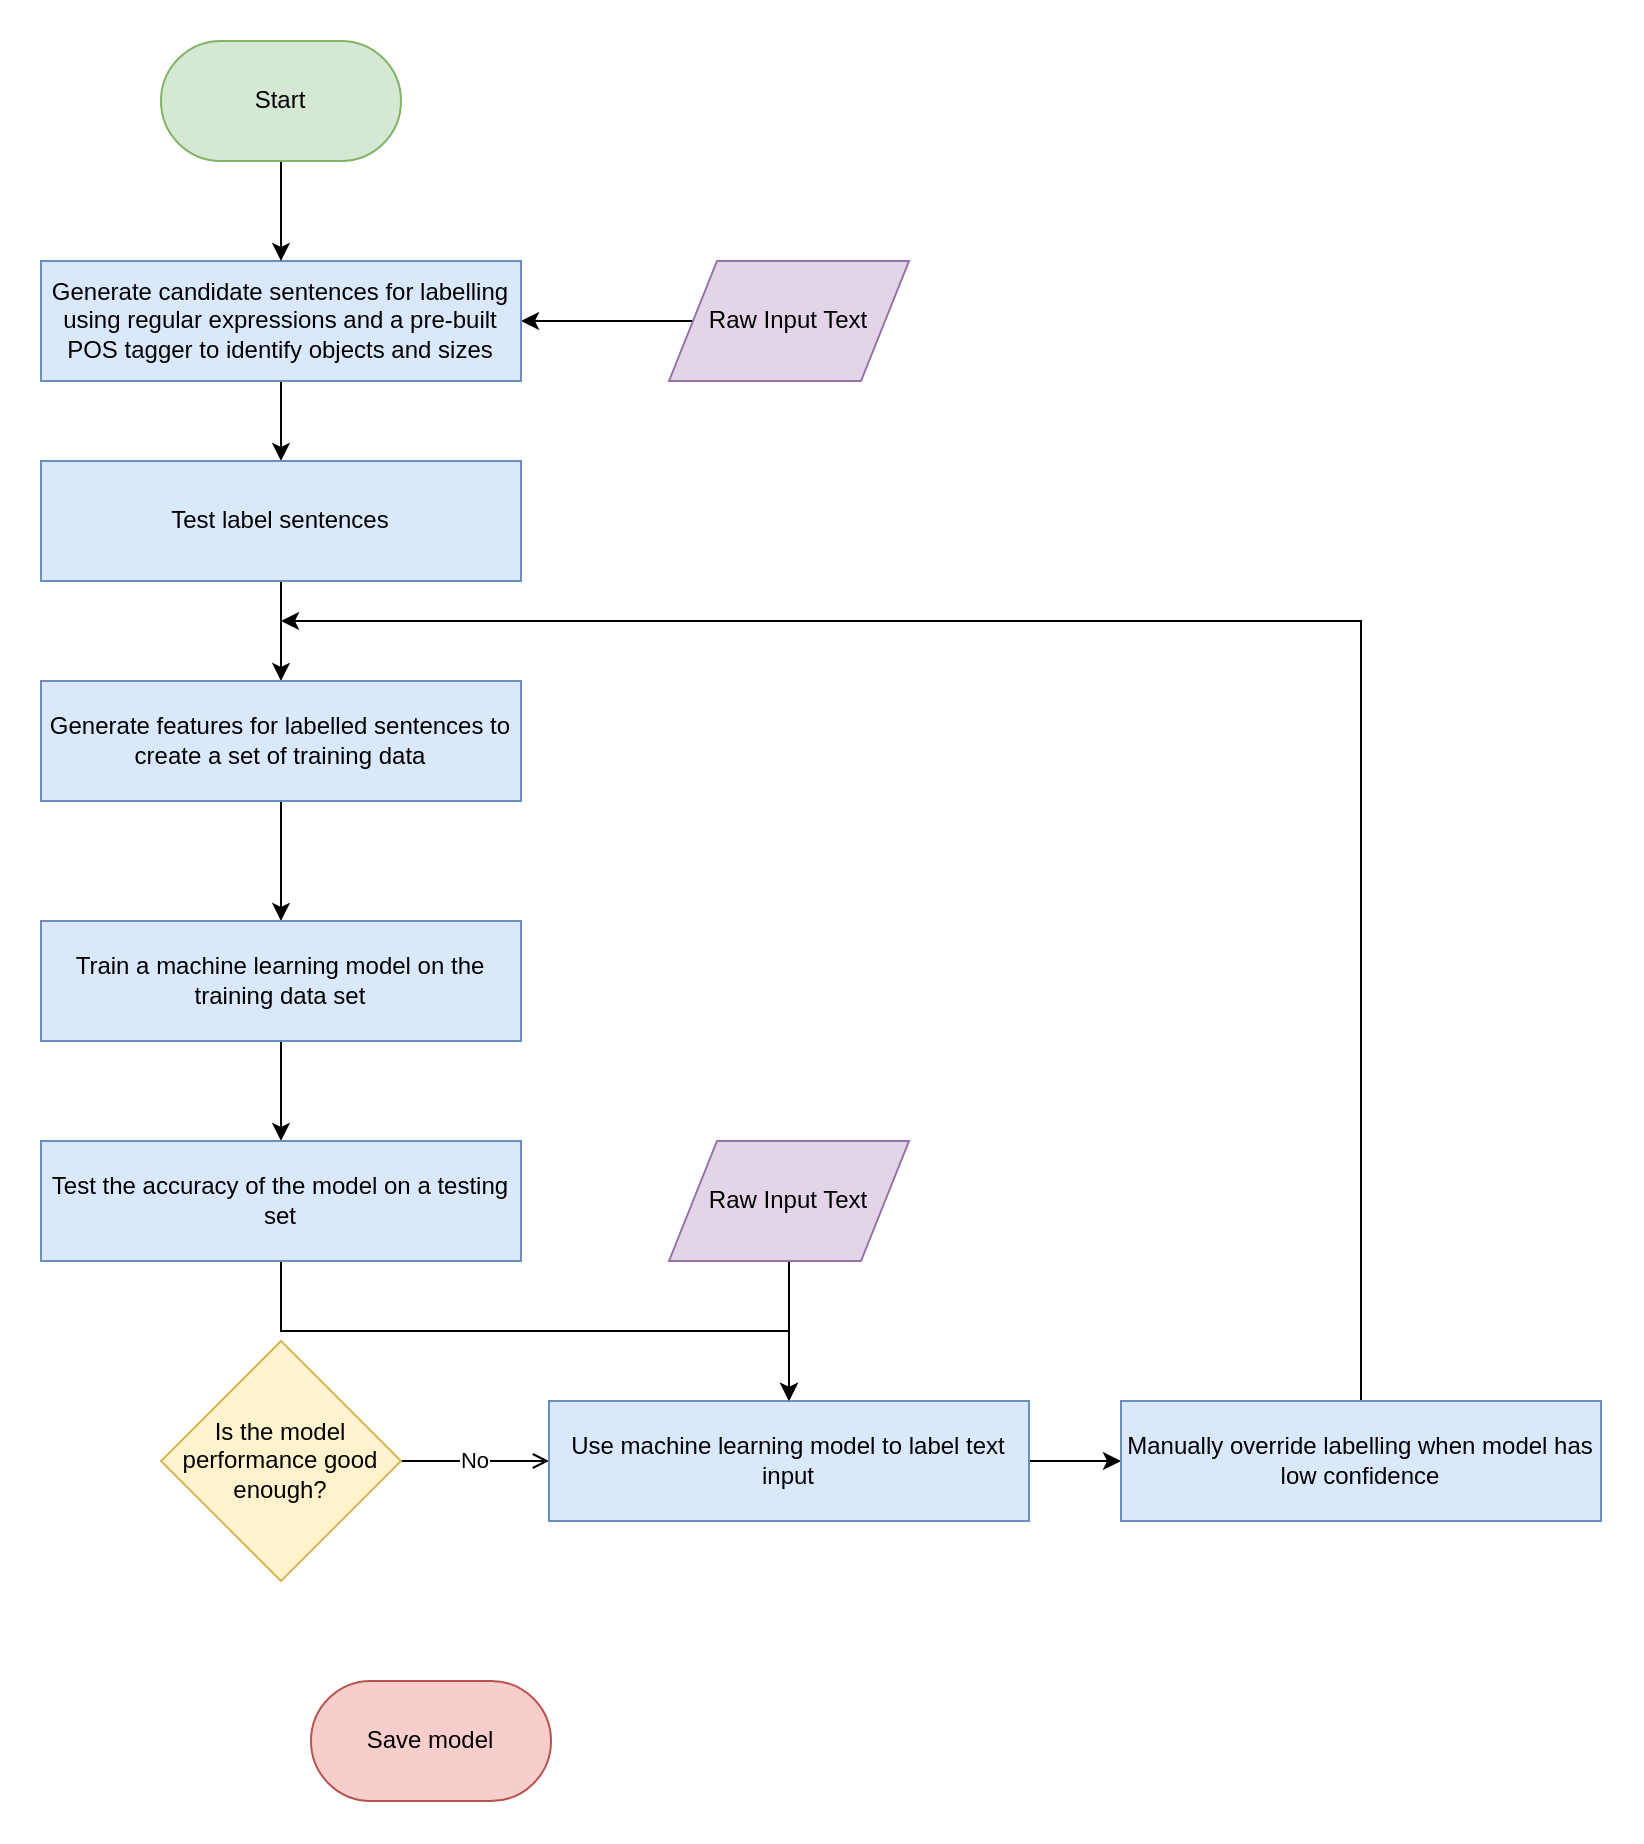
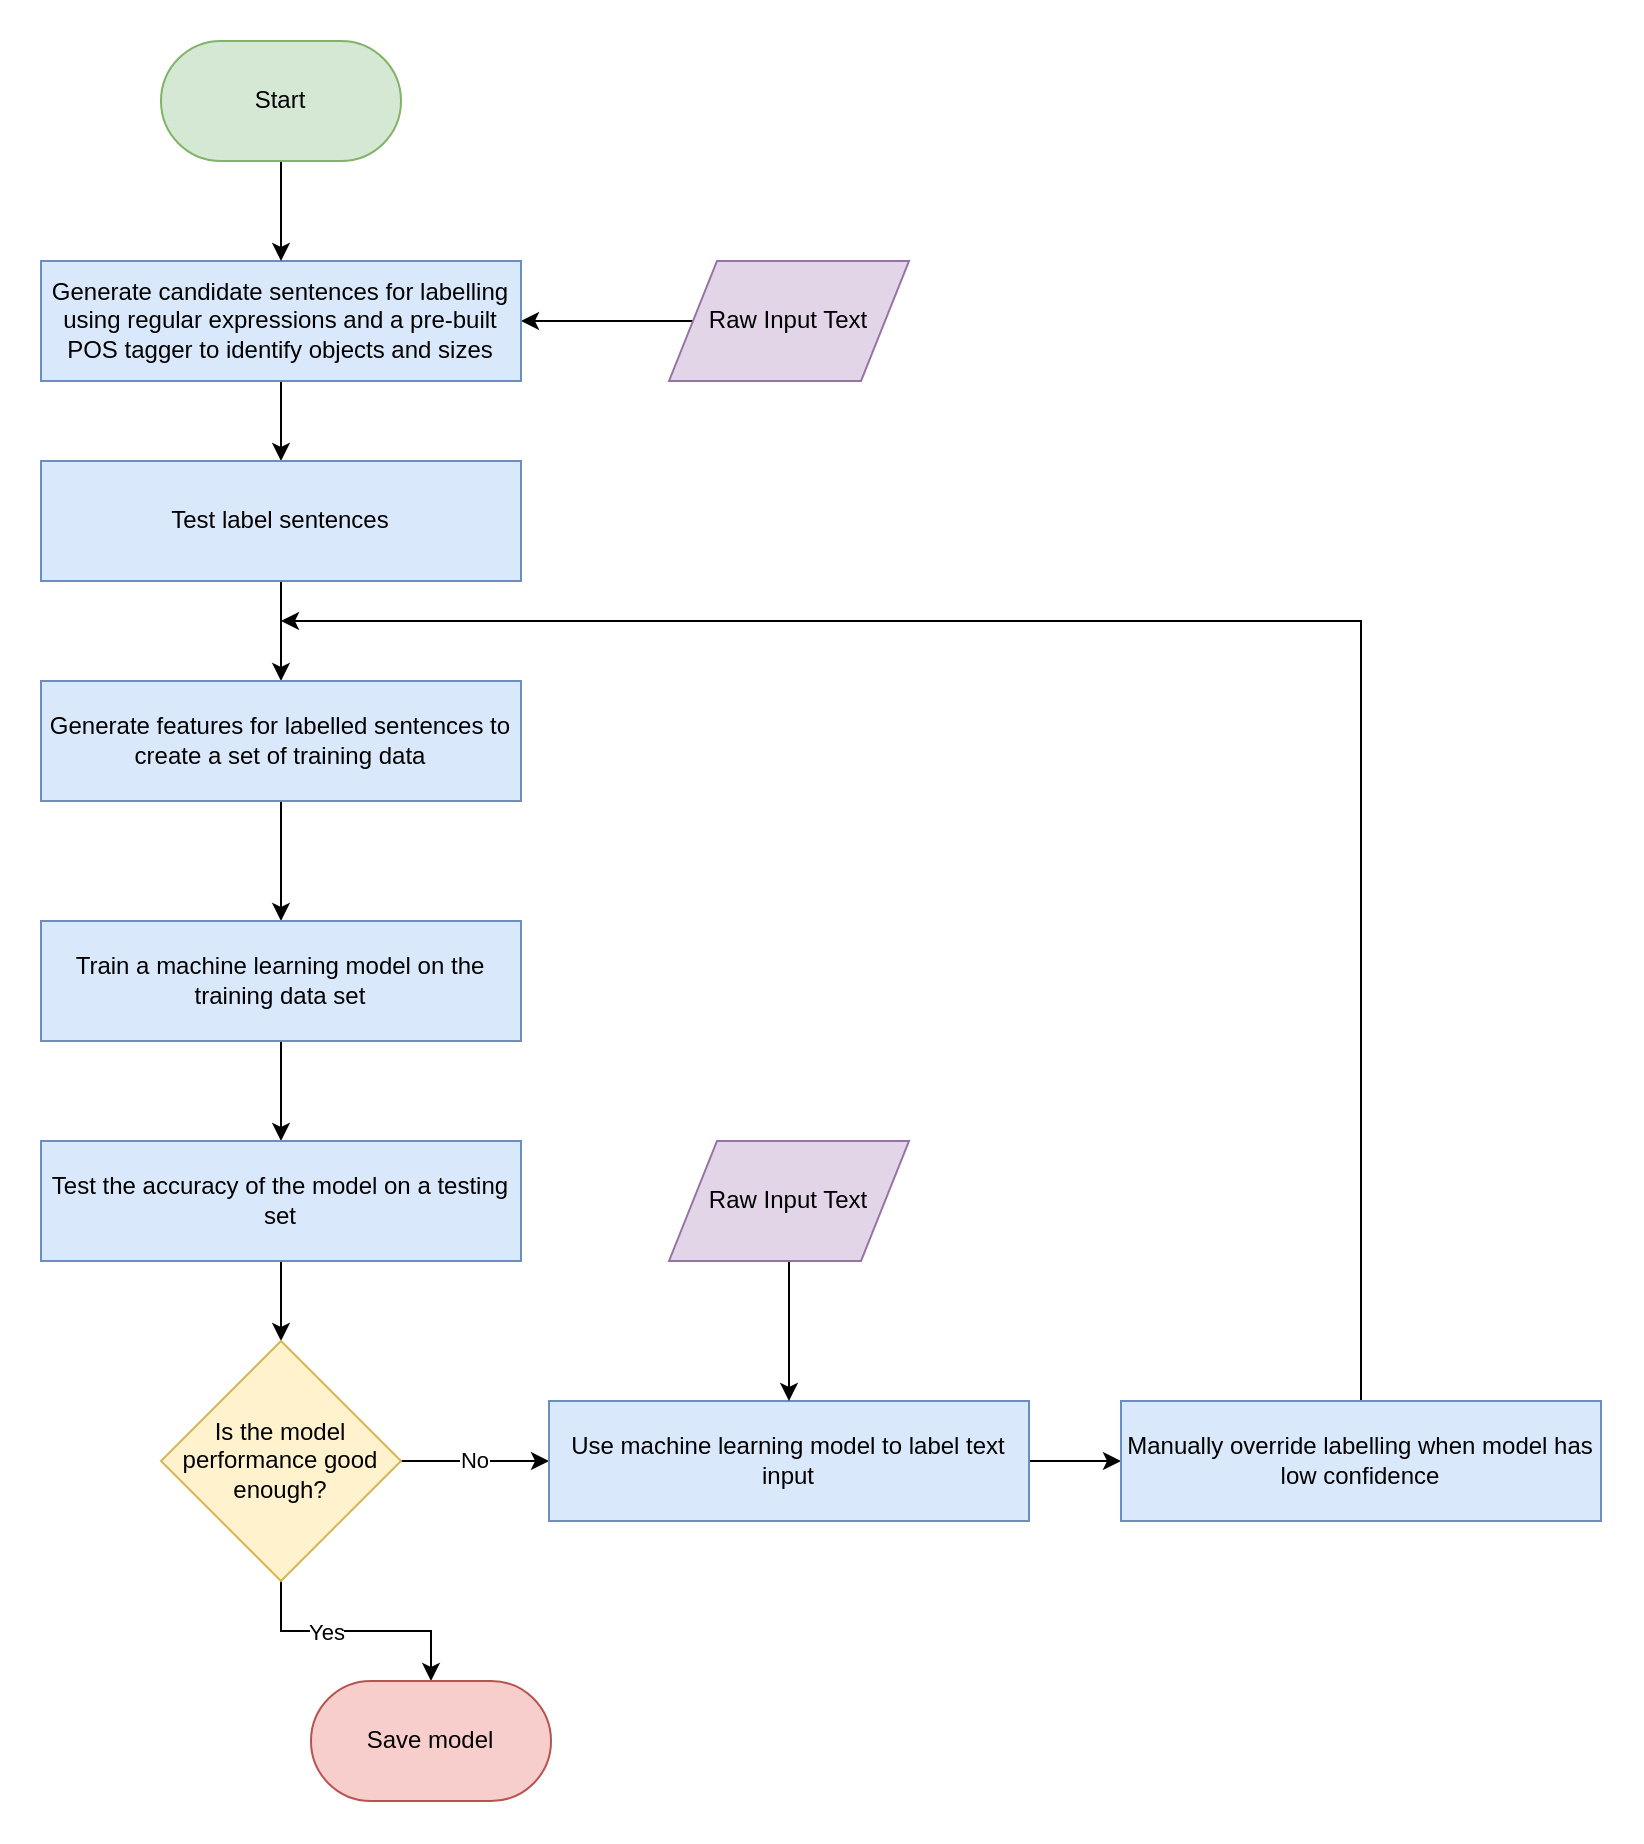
(530, 1331) -> (281, 1326)
(536, 1461) -> (534, 1461)
none -> (349, 1631)
